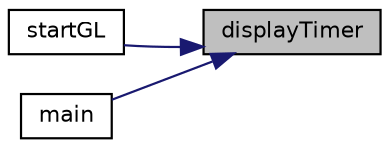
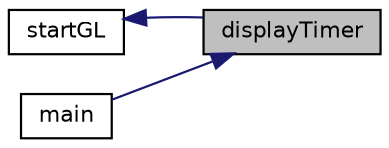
(152, 47) -> (175, 17)
